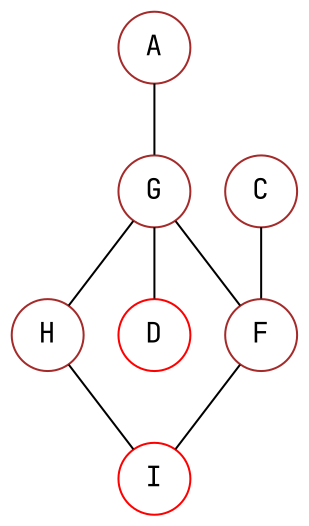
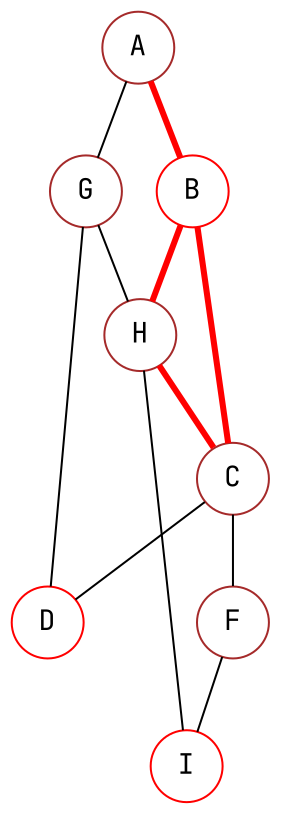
none -> (193, 191)
(208, 263) -> none
none -> (186, 406)
none -> (140, 551)
